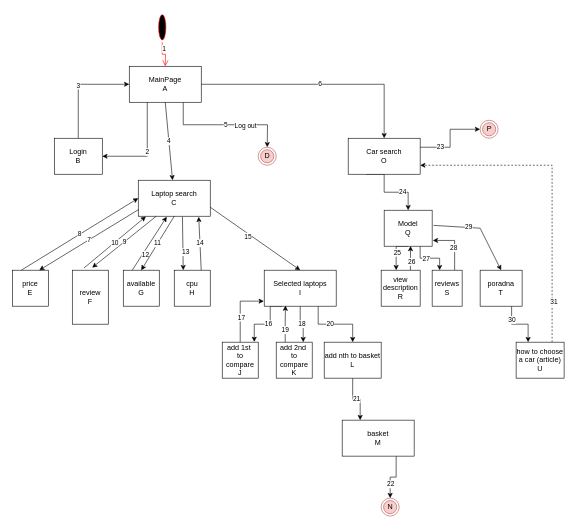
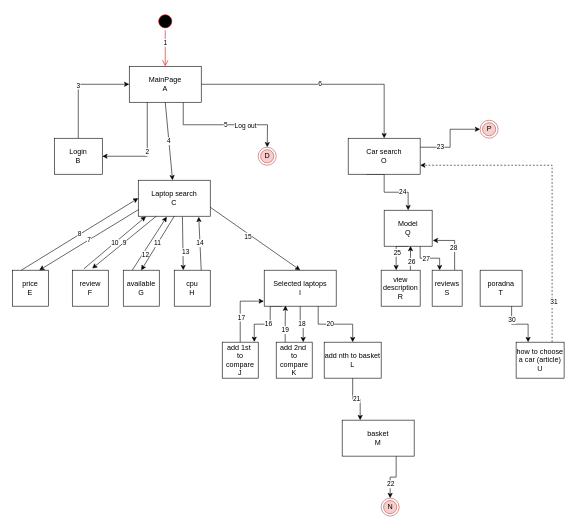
(162, 27) -> (165, 21)
(463, 227) -> none
(90, 297) -> (90, 288)
